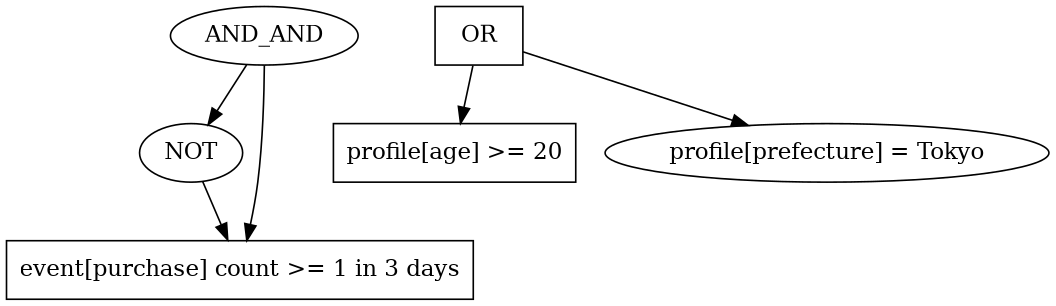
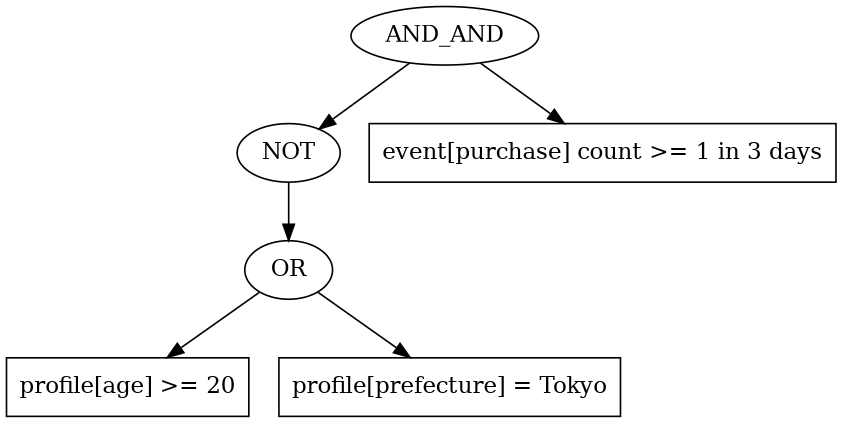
(479, 36) -> (289, 270)
(827, 153) -> (450, 387)
(212, 203) -> (289, 203)
